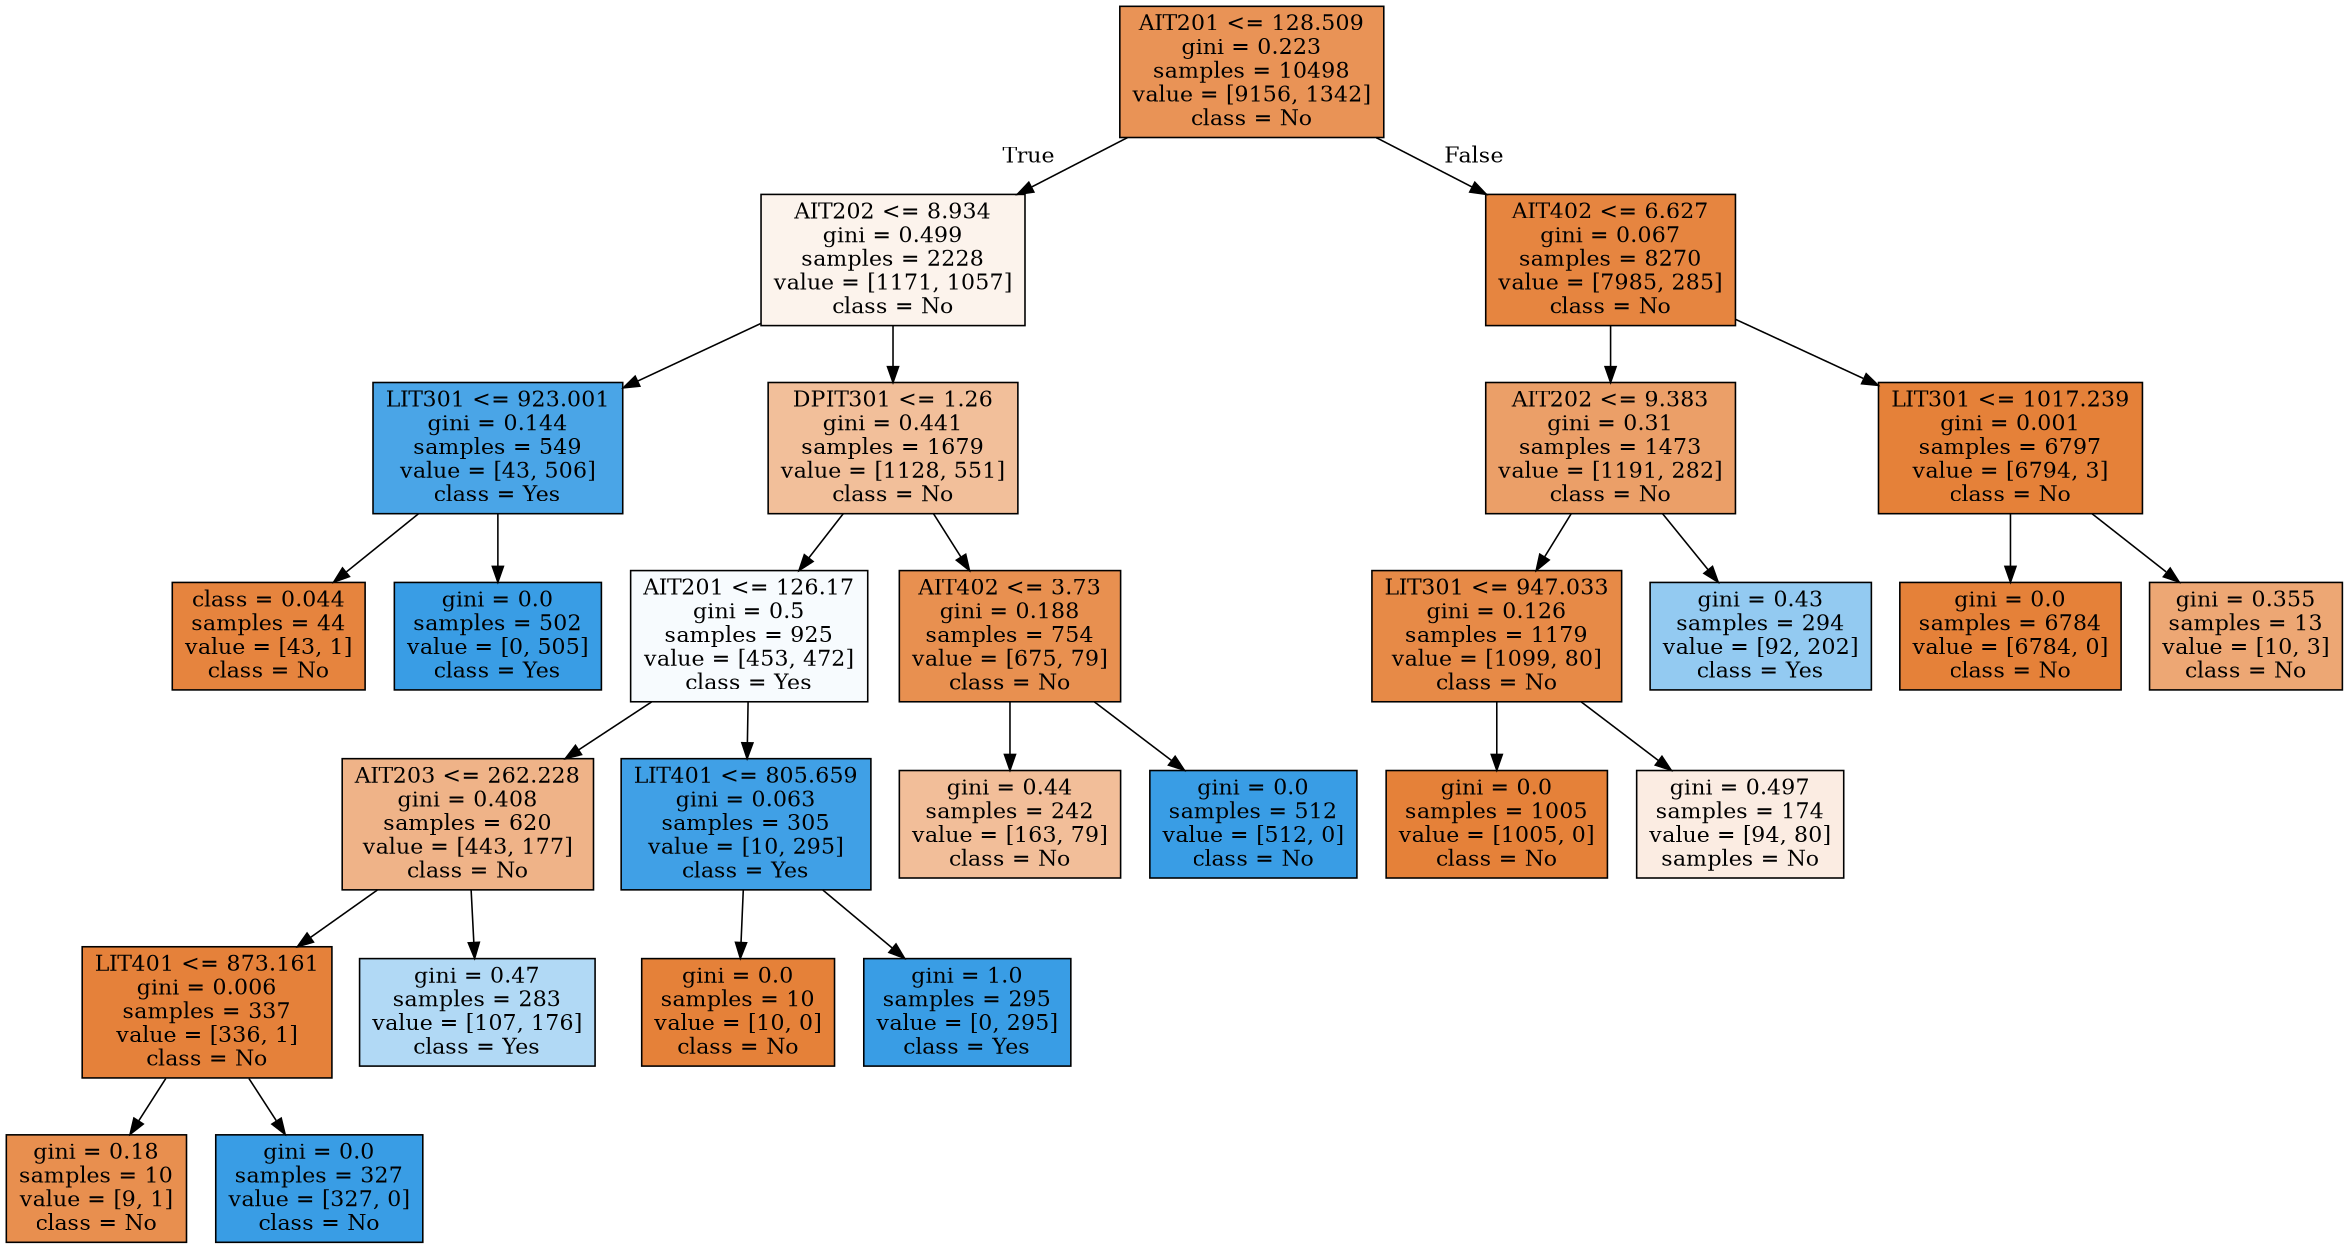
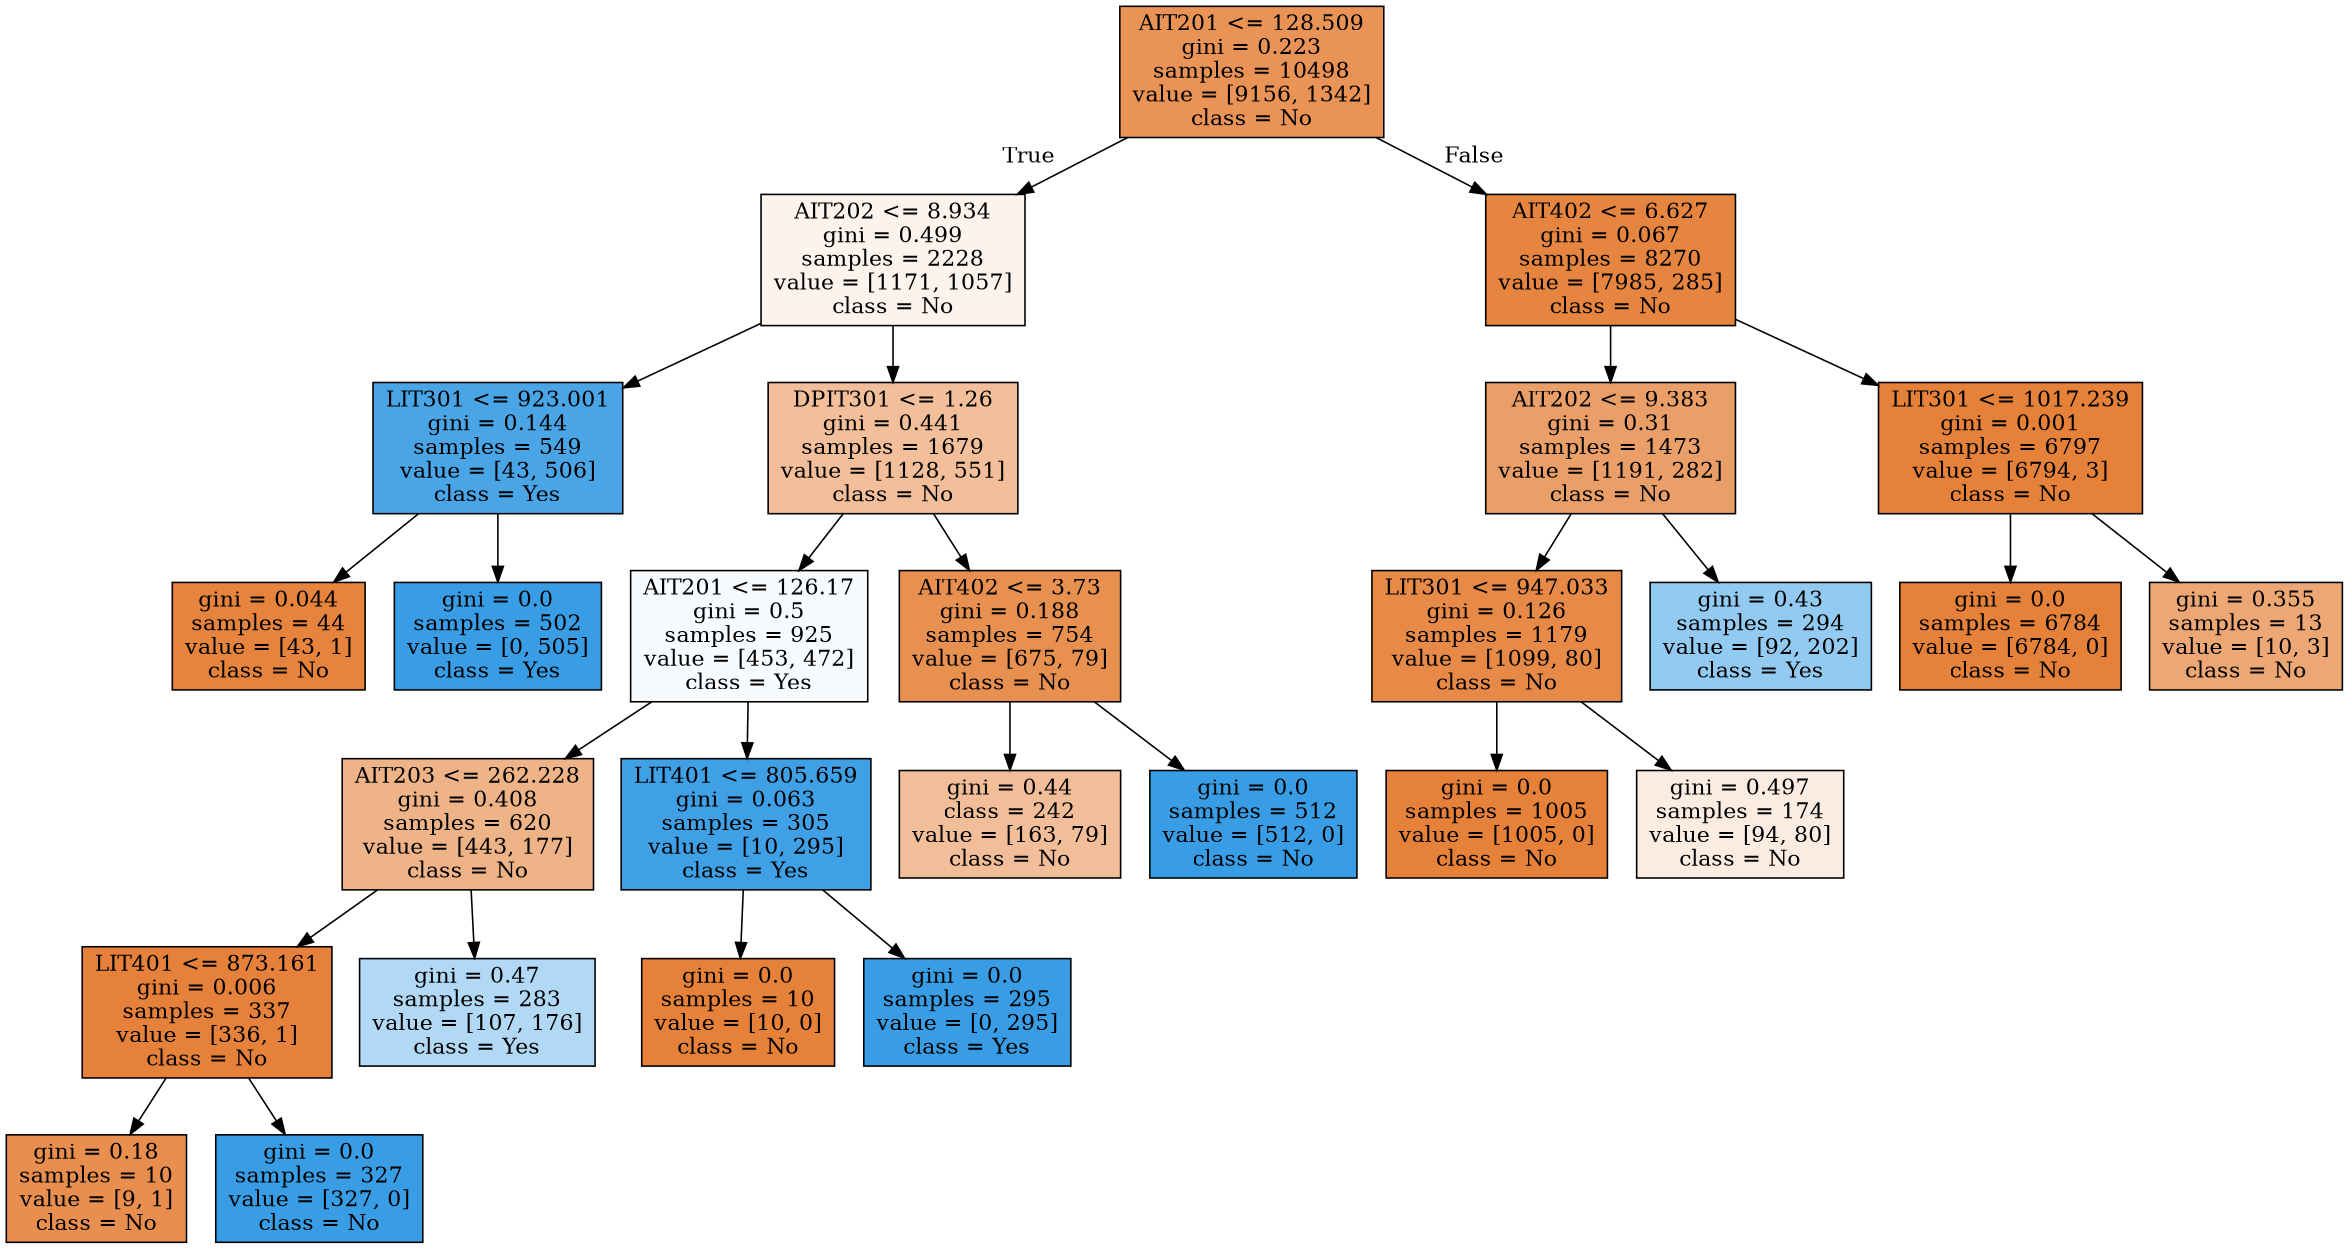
(269, 636) -> (269, 636)
(1010, 824) -> (1010, 824)
(1740, 824) -> (1740, 824)
(967, 1012) -> (967, 1012)
